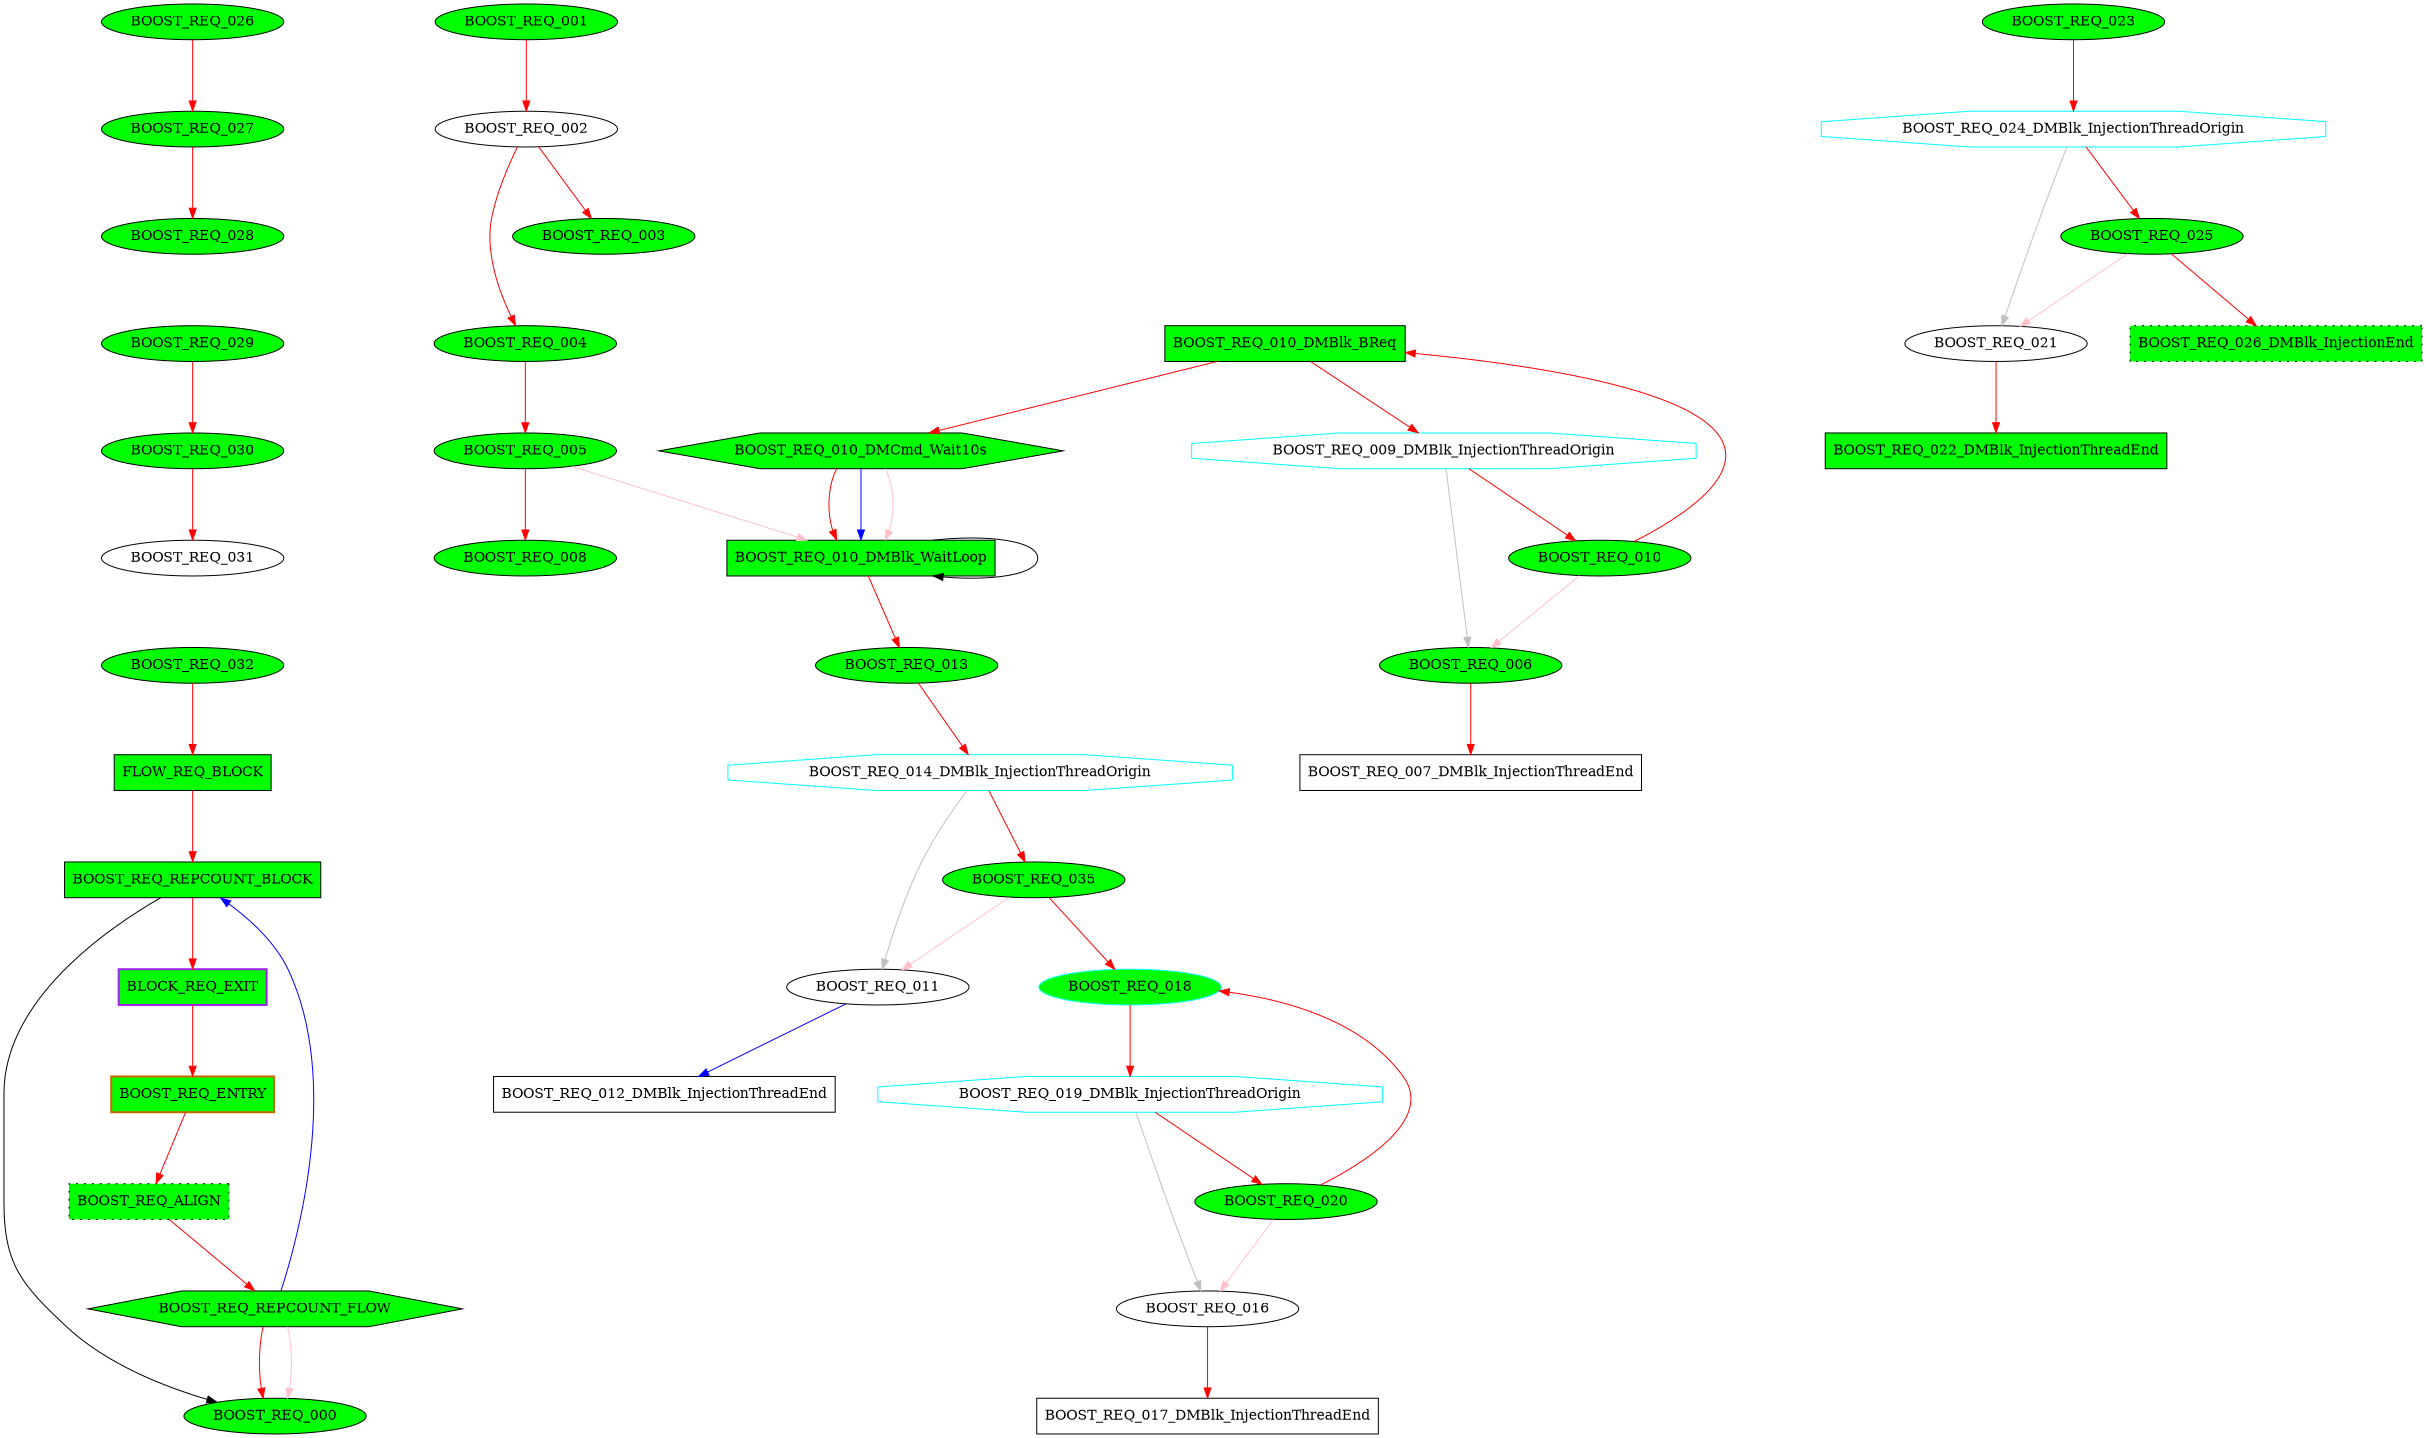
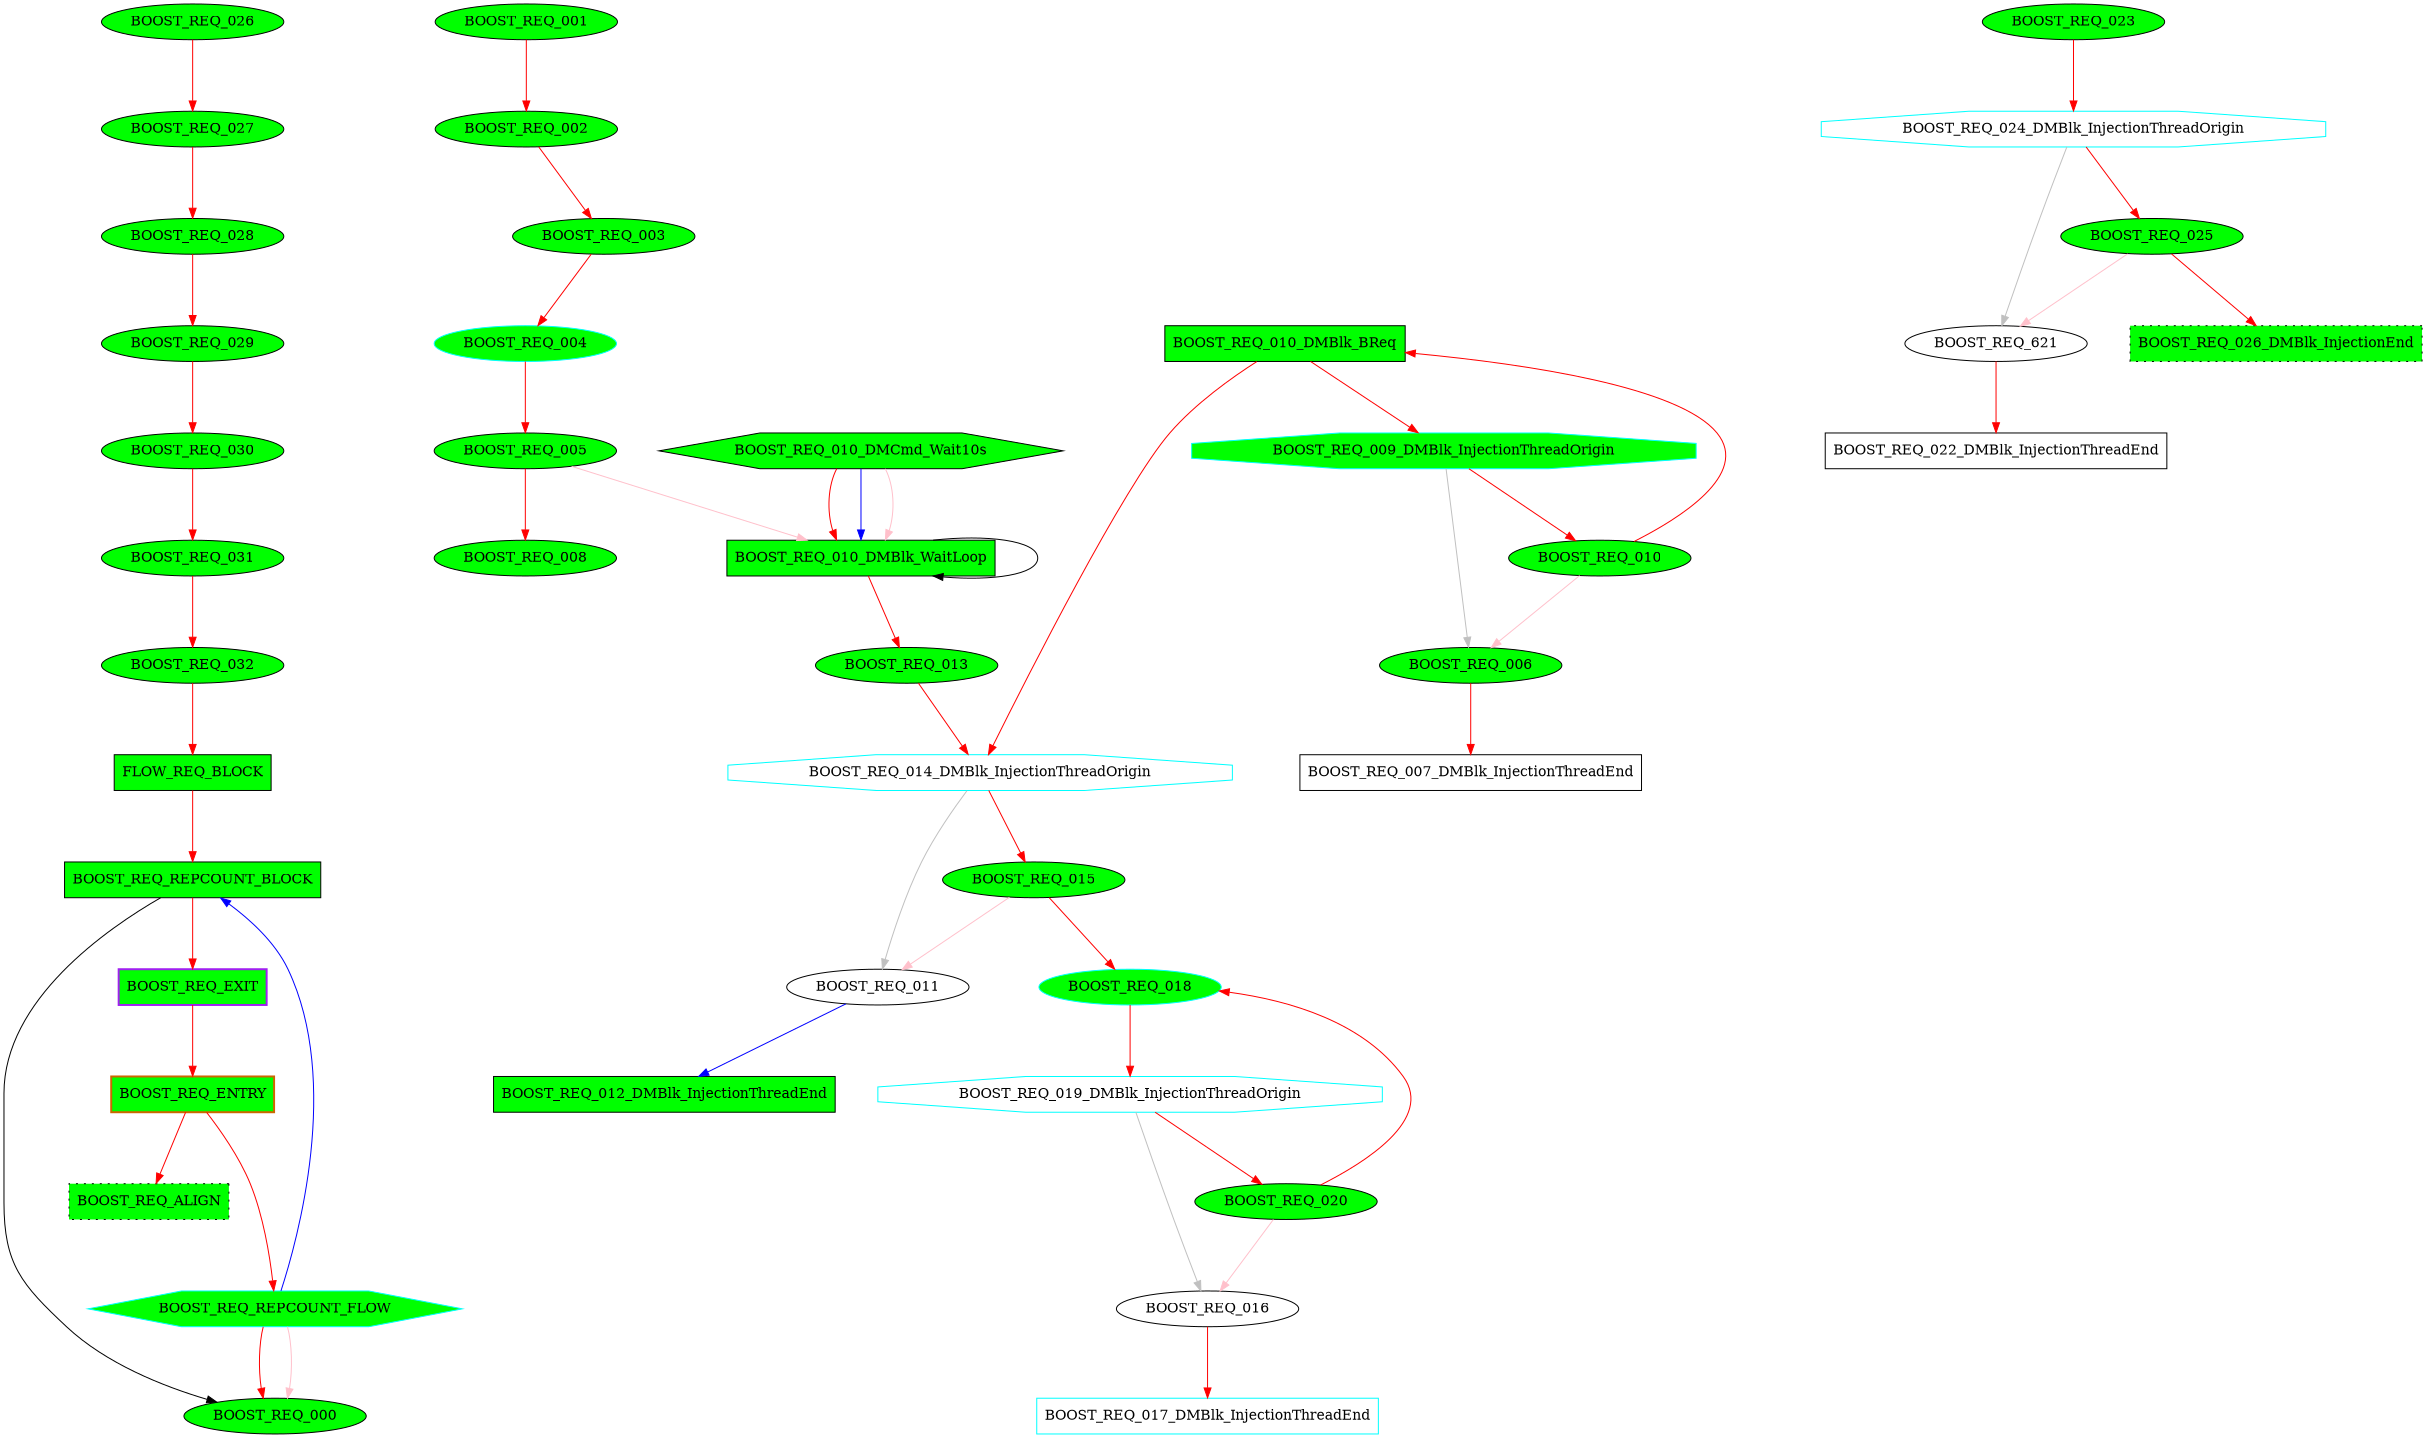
(526, 129) -> (526, 129)
(490, 231) -> (568, 286)
none -> (193, 285)
(525, 344) -> (525, 344)
(1996, 344) -> (1996, 344)
(1078, 396) -> (1103, 537)
(1444, 451) -> (1444, 451)
(1996, 451) -> (1996, 451)
(193, 558) -> (193, 558)
none -> (193, 607)
(1034, 880) -> (1034, 880)
(193, 987) -> (193, 987)
(664, 1094) -> (664, 1094)
(208, 1252) -> (253, 1191)
(275, 1309) -> (275, 1309)
(1208, 1416) -> (1208, 1416)
